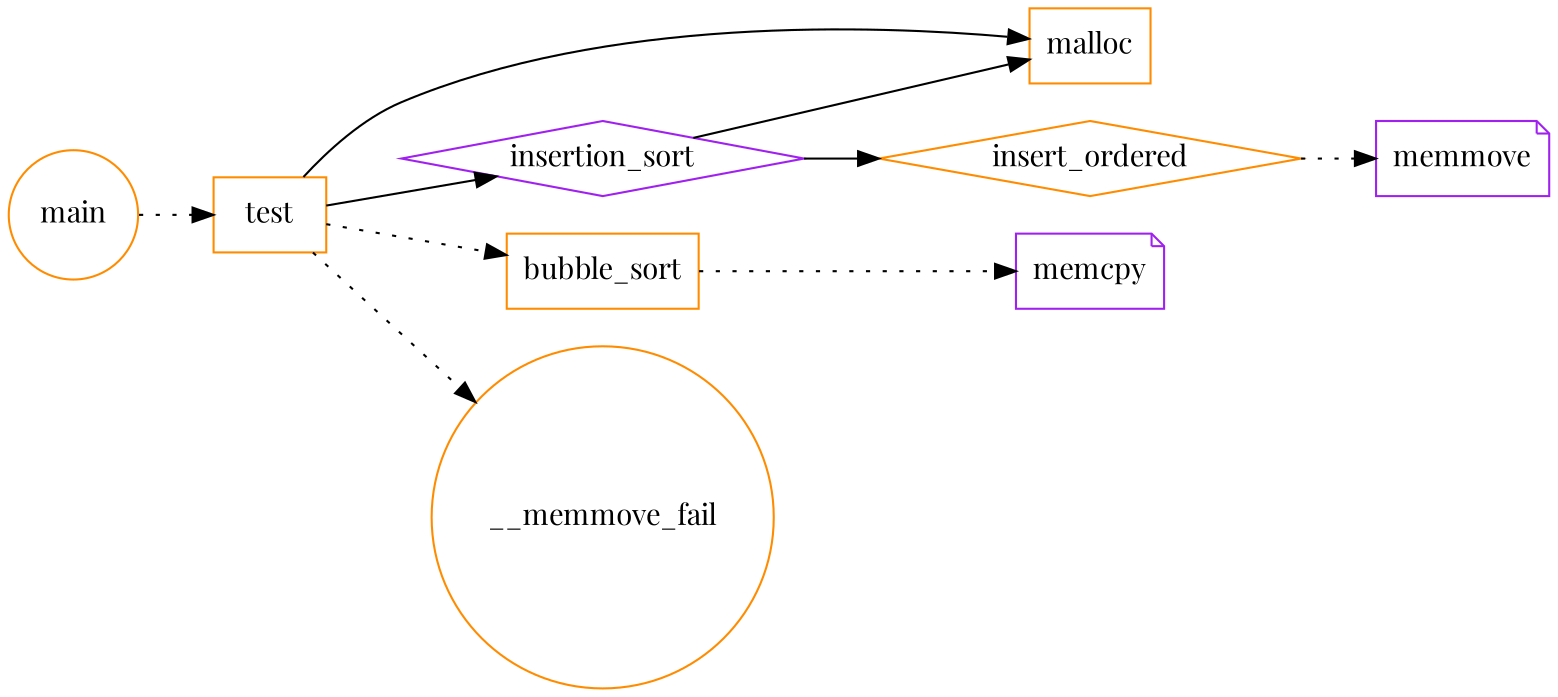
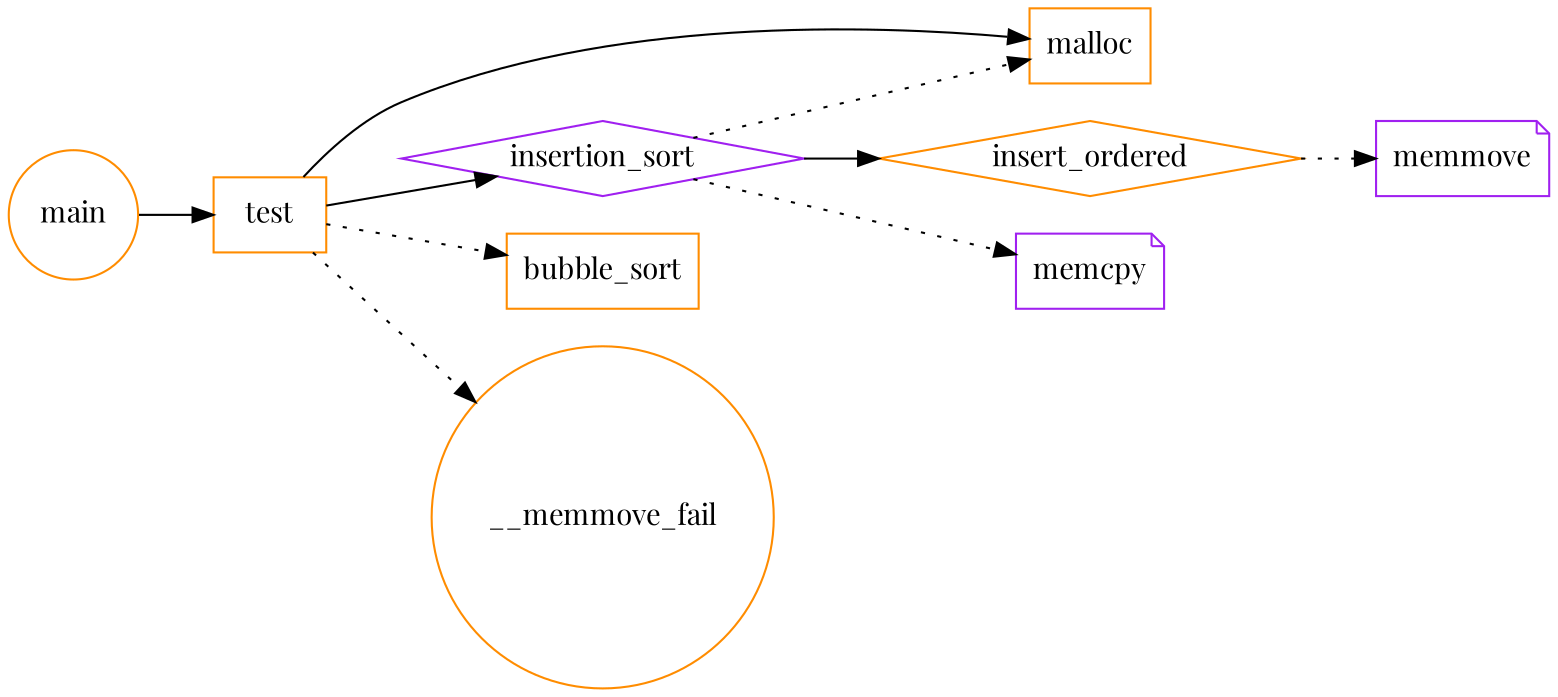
(851, 101) -> (851, 101)
(166, 215) -> (166, 215)
(847, 271) -> (844, 214)
